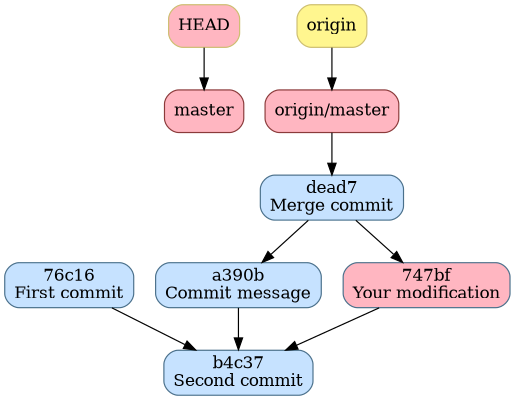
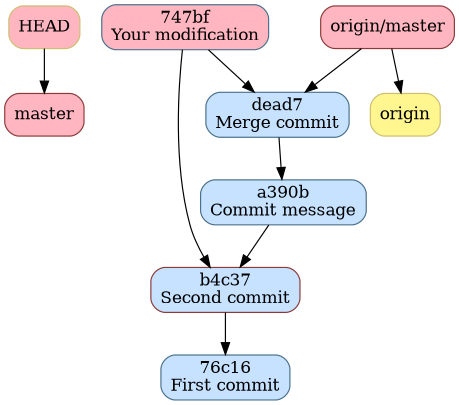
(332, 63) -> (395, 65)
(375, 237) -> (227, 67)
(148, 326) -> (225, 328)
(238, 373) -> (225, 290)
